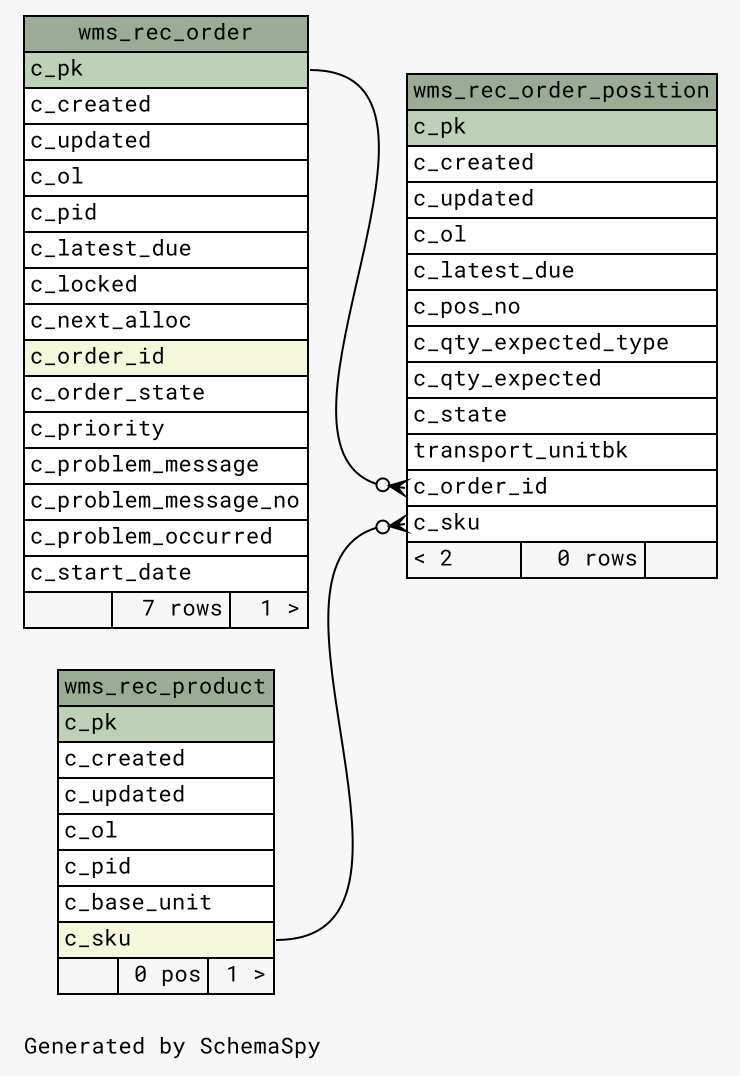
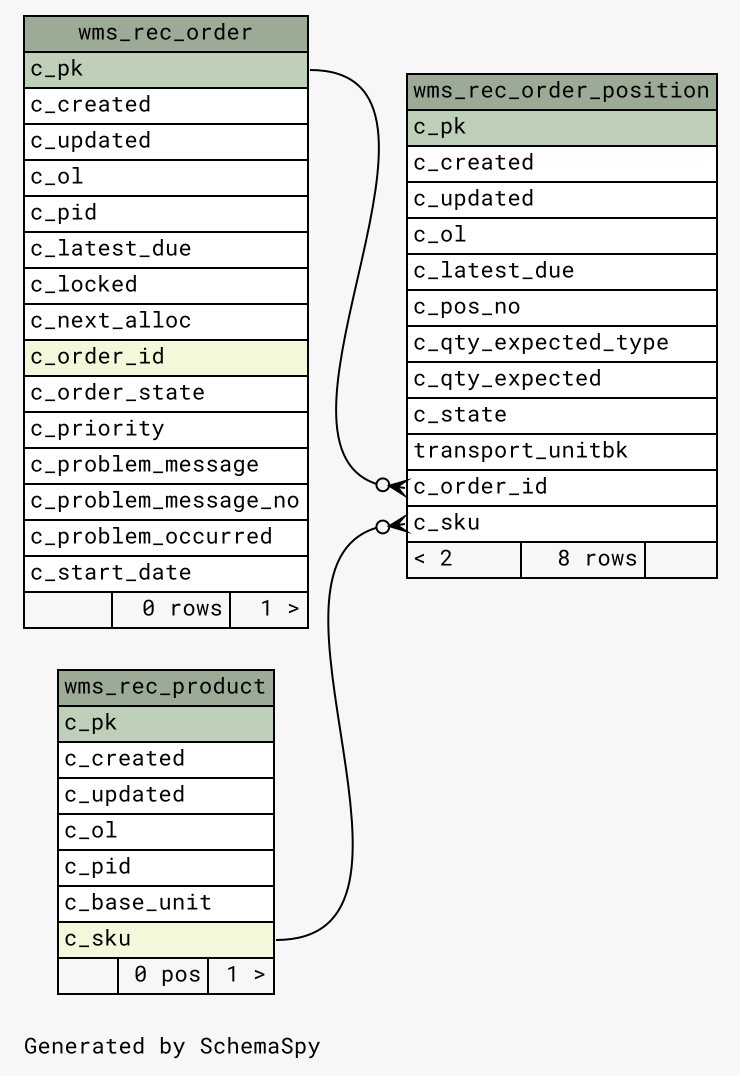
(598, 559) -> (598, 559)
(183, 609) -> (183, 609)
